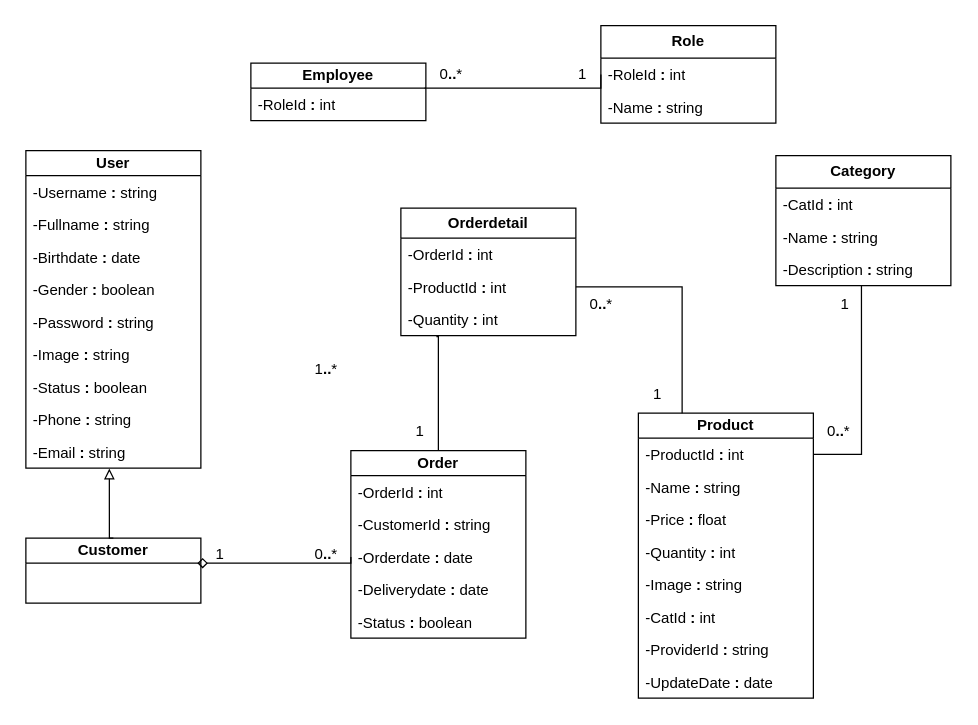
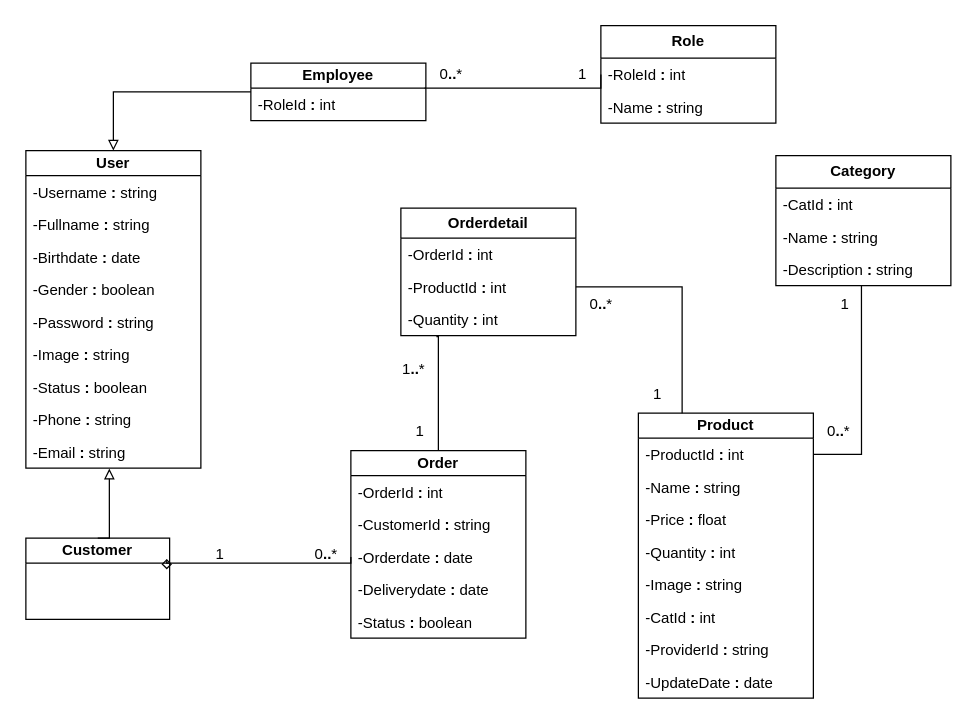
none -> (158, 92)
(326, 369) -> (413, 369)
(113, 571) -> (98, 579)
